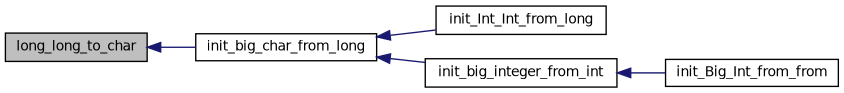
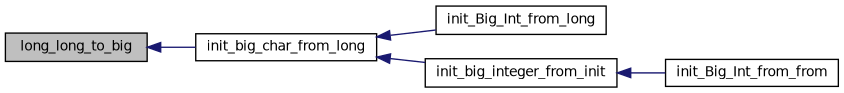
(521, 20) -> (521, 20)
(76, 47) -> (76, 47)
(521, 73) -> (521, 73)
